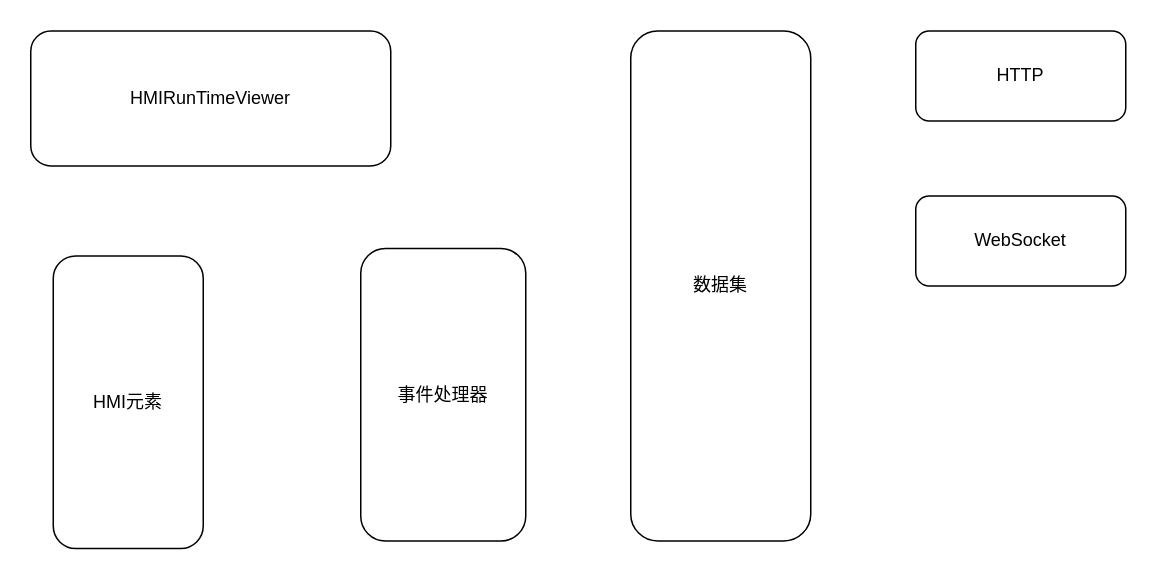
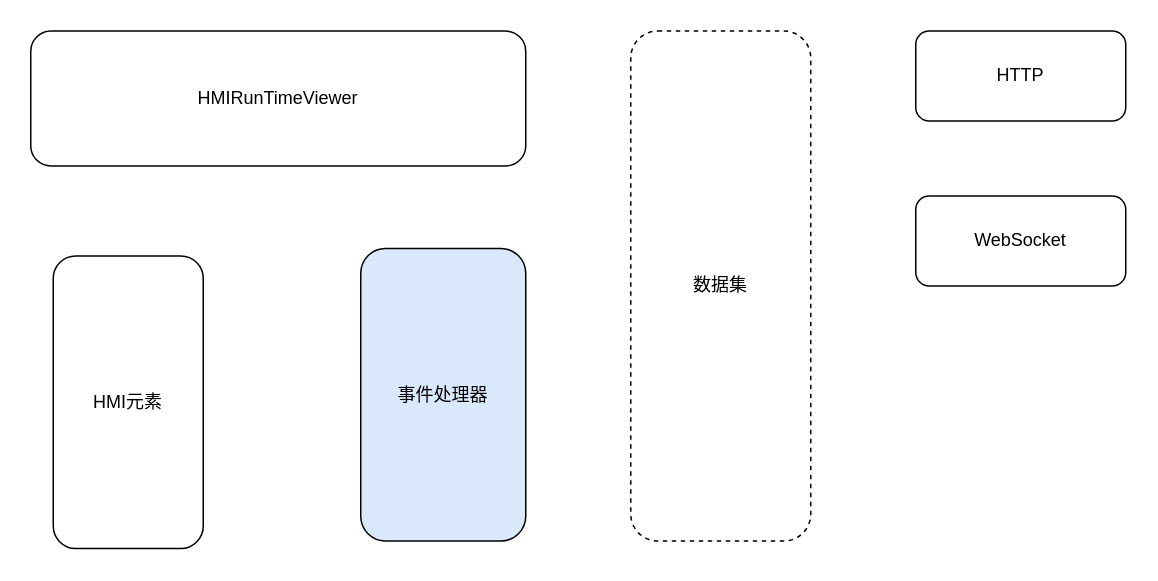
(211, 98) -> (278, 98)
(721, 286) -> (721, 286)
(443, 395) -> (443, 395)
